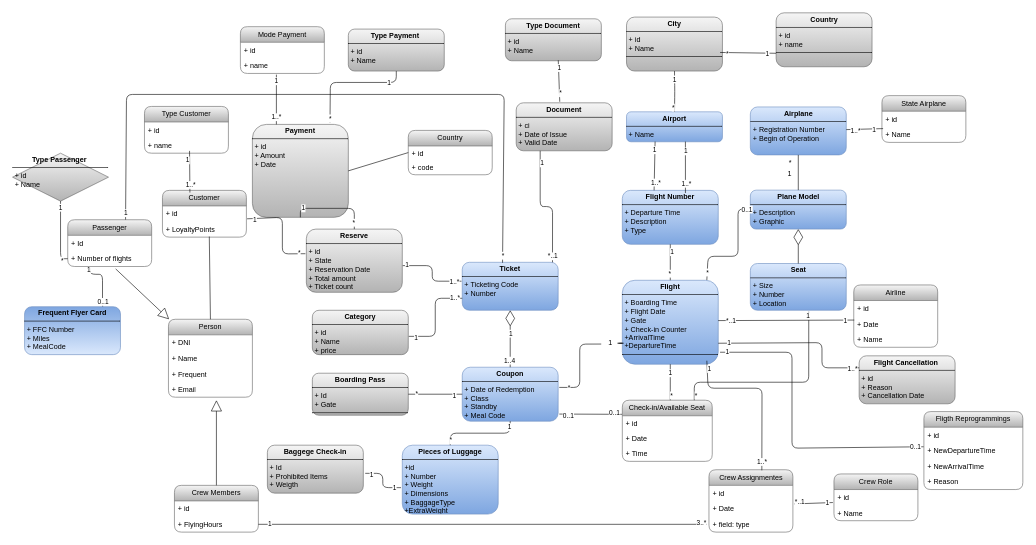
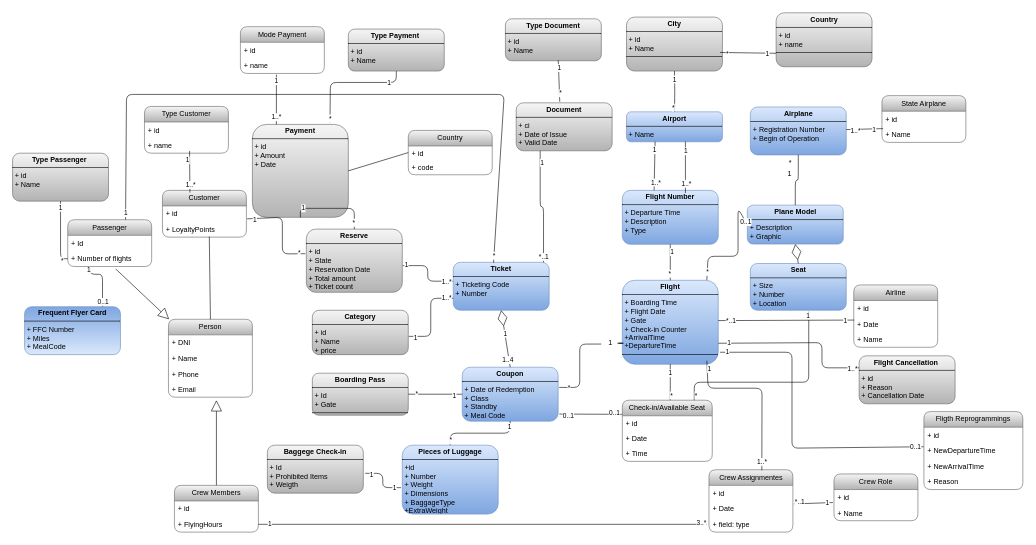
(60, 177) -> (60, 177)
(799, 210) -> (796, 225)
(510, 287) -> (501, 287)
(191, 375) -> (185, 375)
